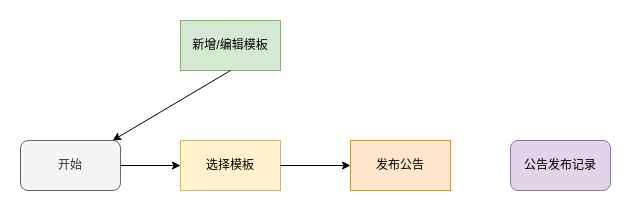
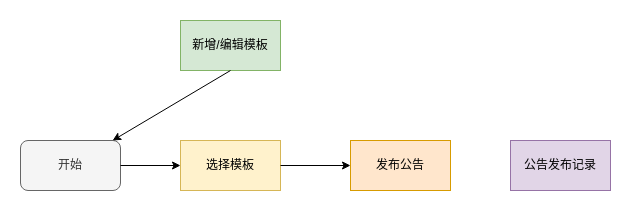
(561, 166) -> (561, 166)
